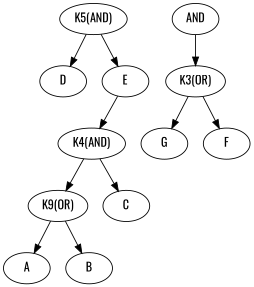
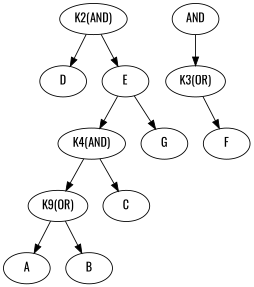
(93, 19) -> (93, 19)
(182, 109) -> (143, 109)
